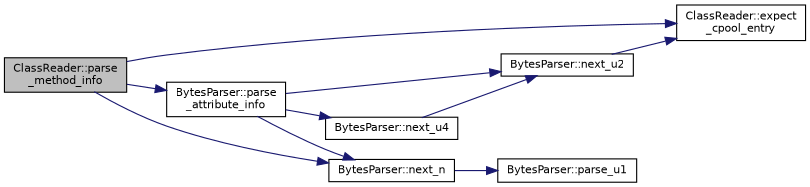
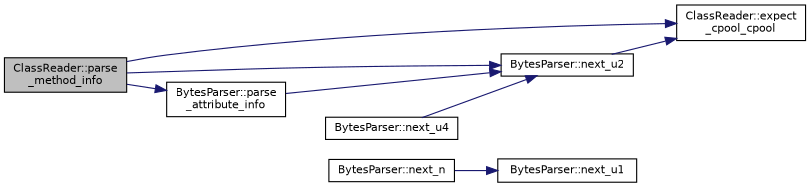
(741, 23) -> (741, 23)
(303, 113) -> none
(202, 137) -> (308, 68)
(300, 138) -> none
(567, 171) -> (567, 171)
